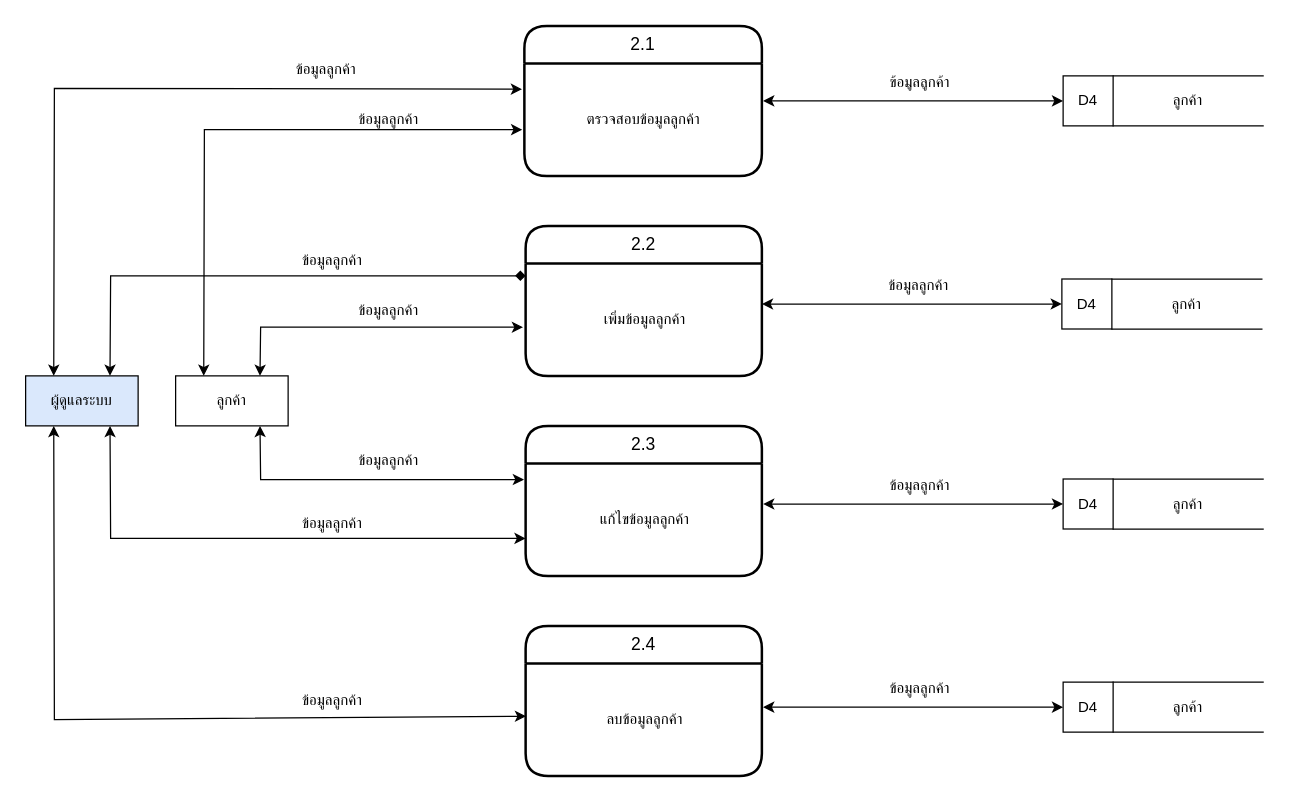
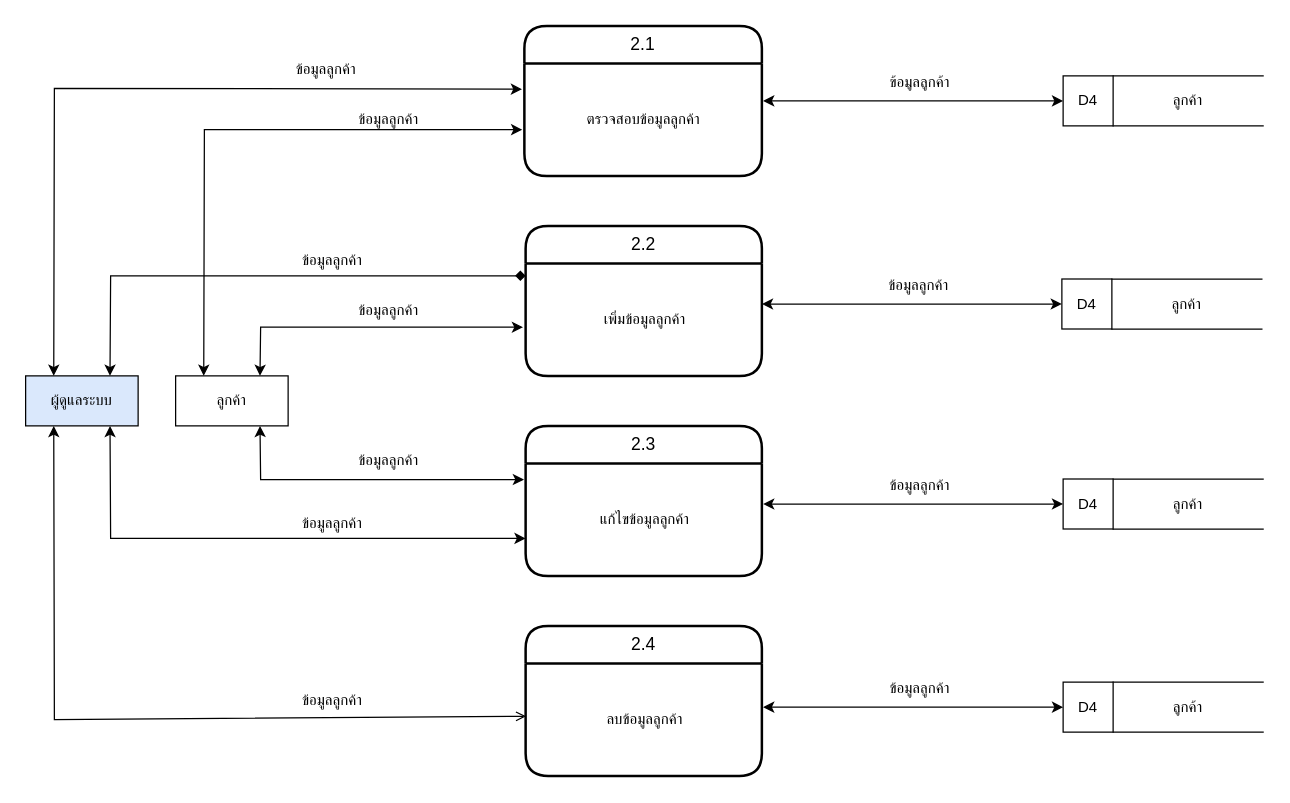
(516, 716) -> (518, 716)
